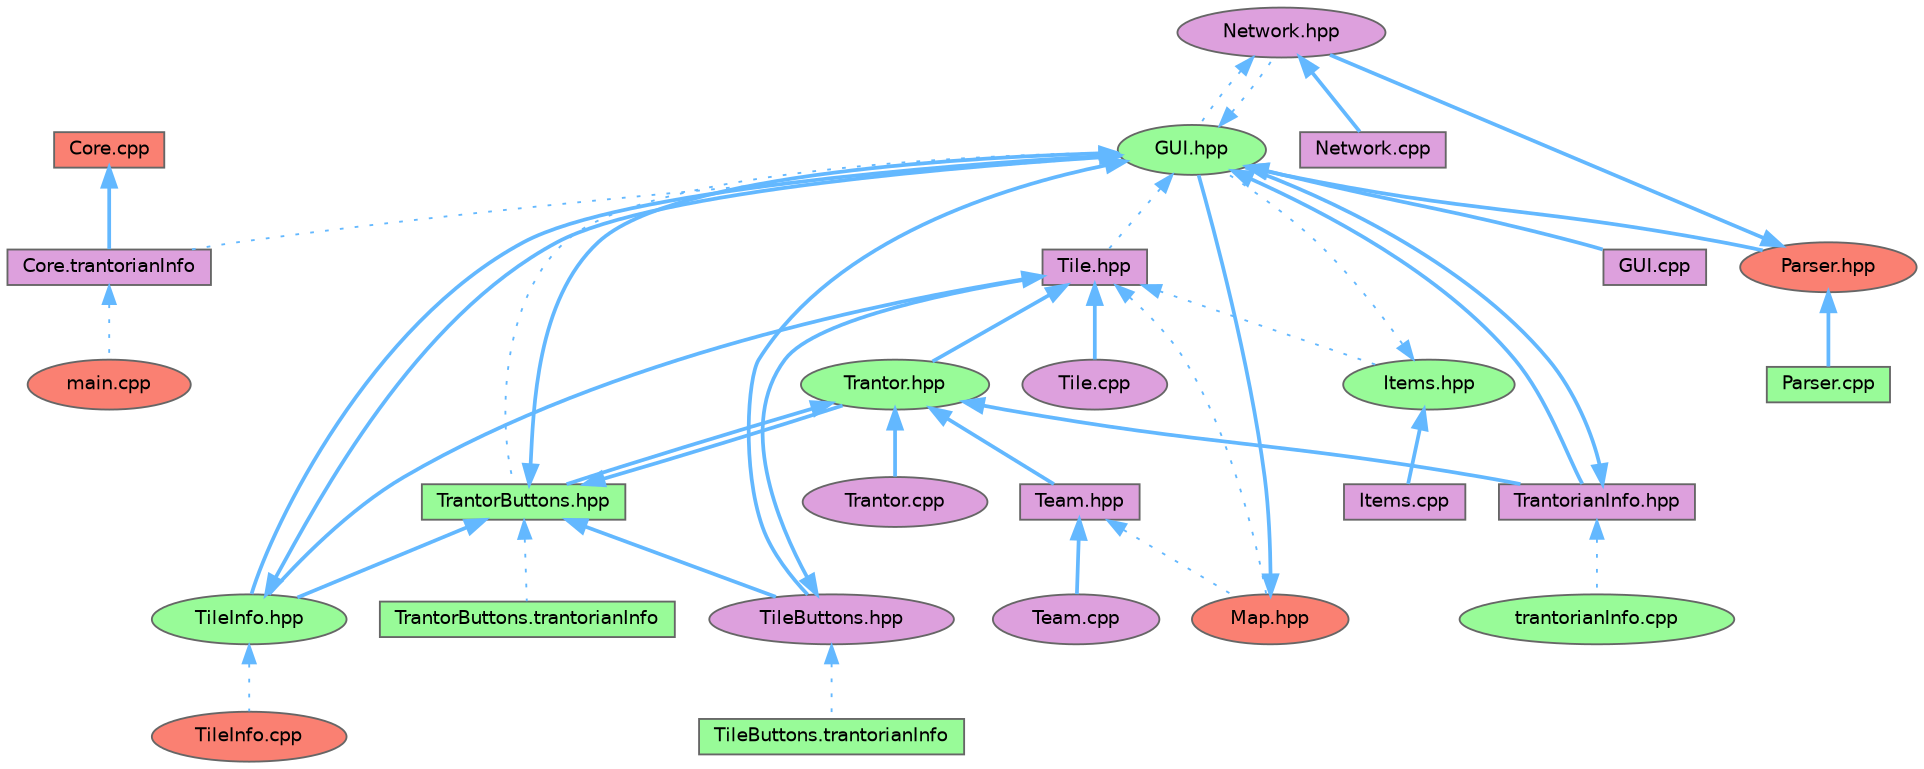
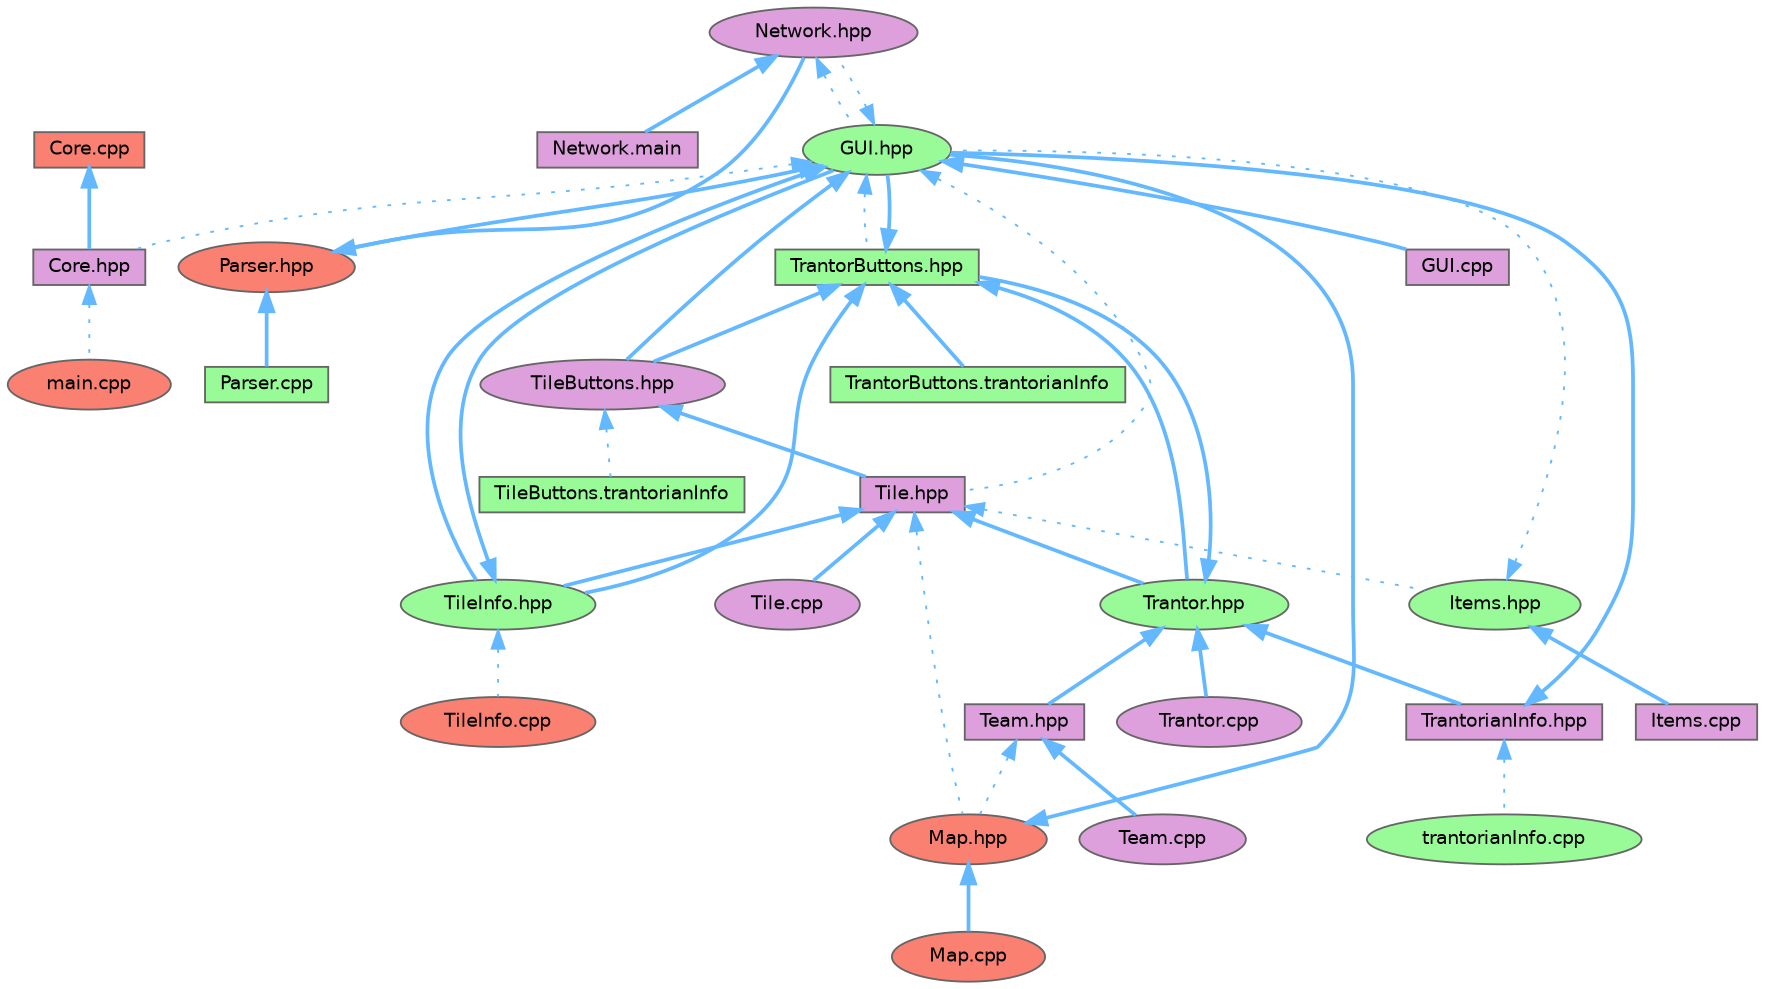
(1373, 150) -> (618, 150)
(109, 267) -> (89, 267)
(1450, 297) -> none
(526, 570) -> (934, 333)
none -> (969, 957)
